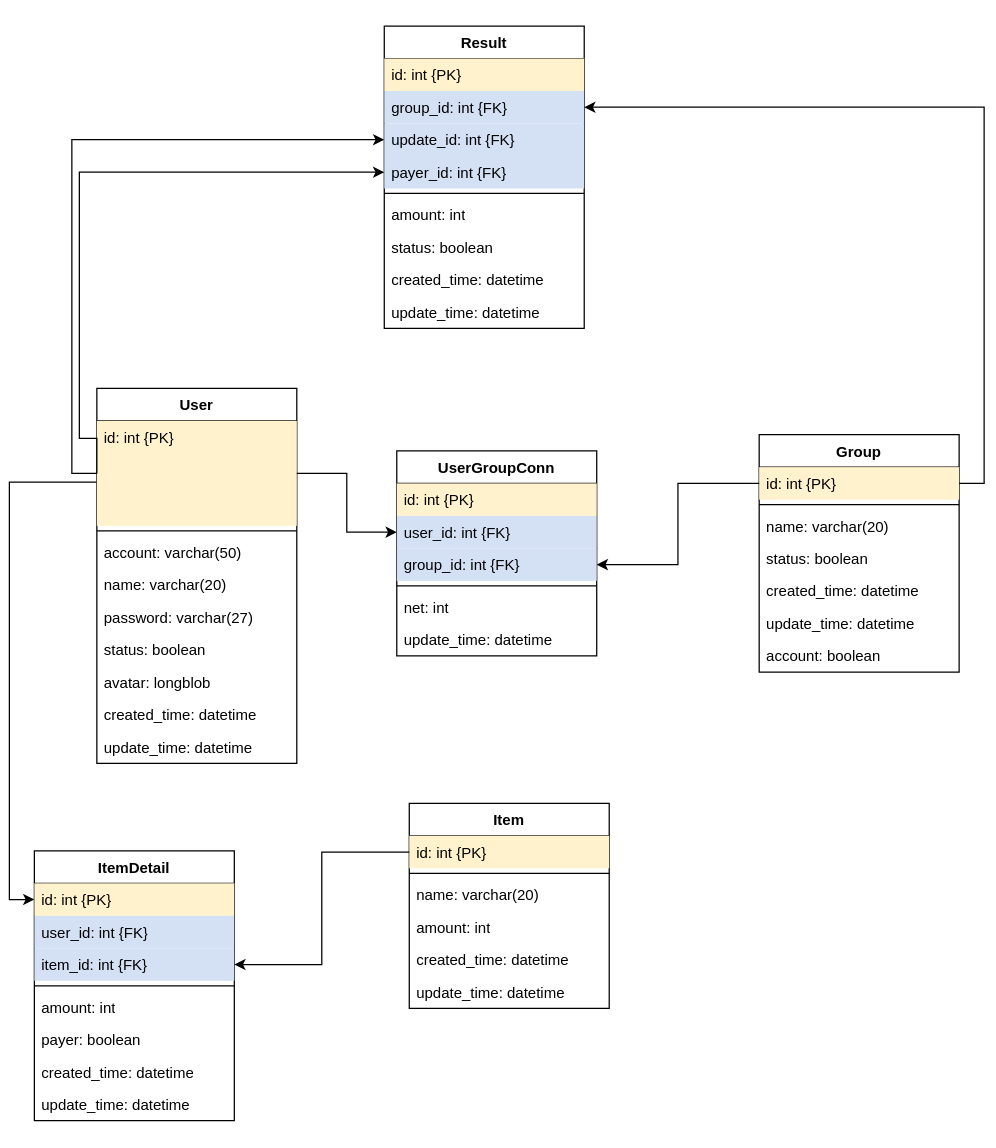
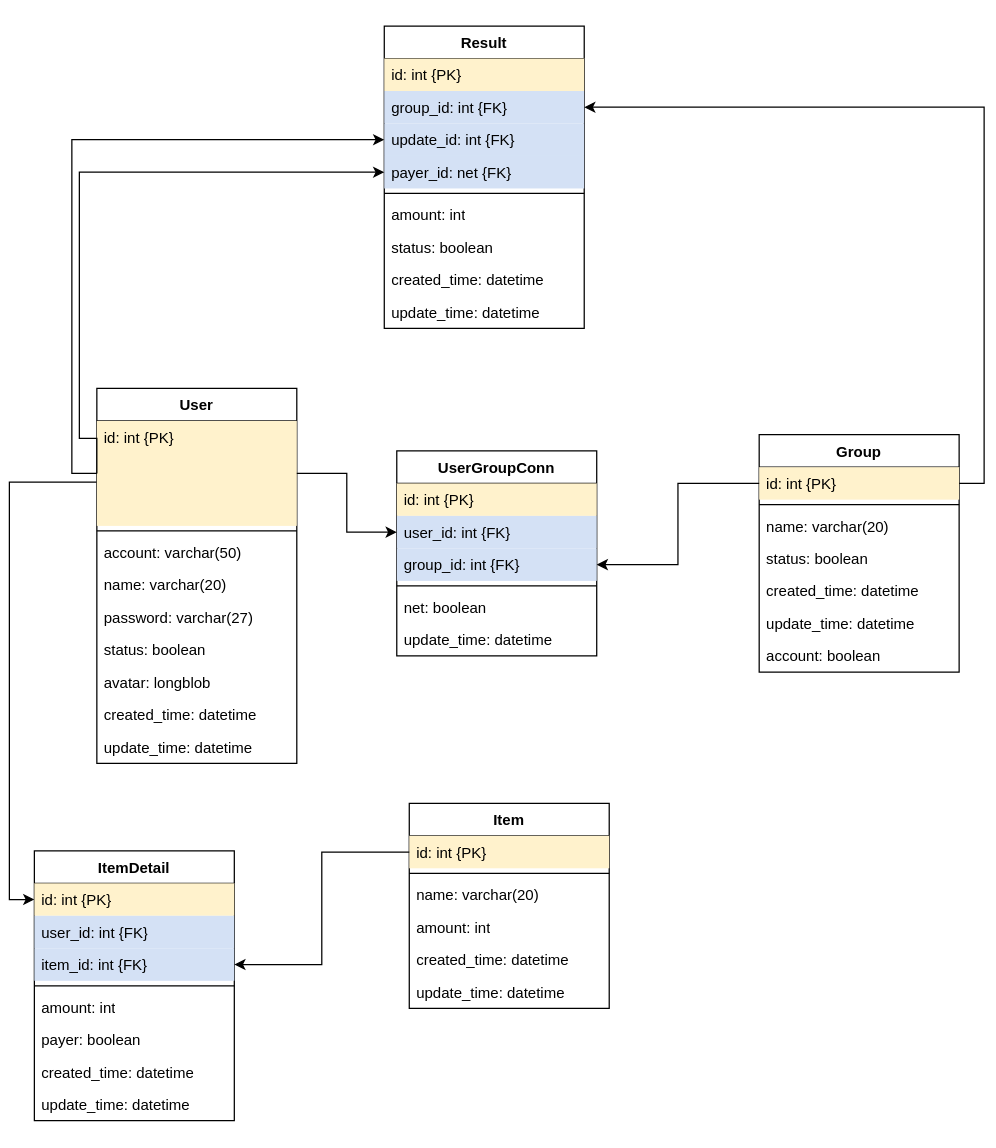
(458, 173) -> (460, 173)
(432, 608) -> (449, 608)
